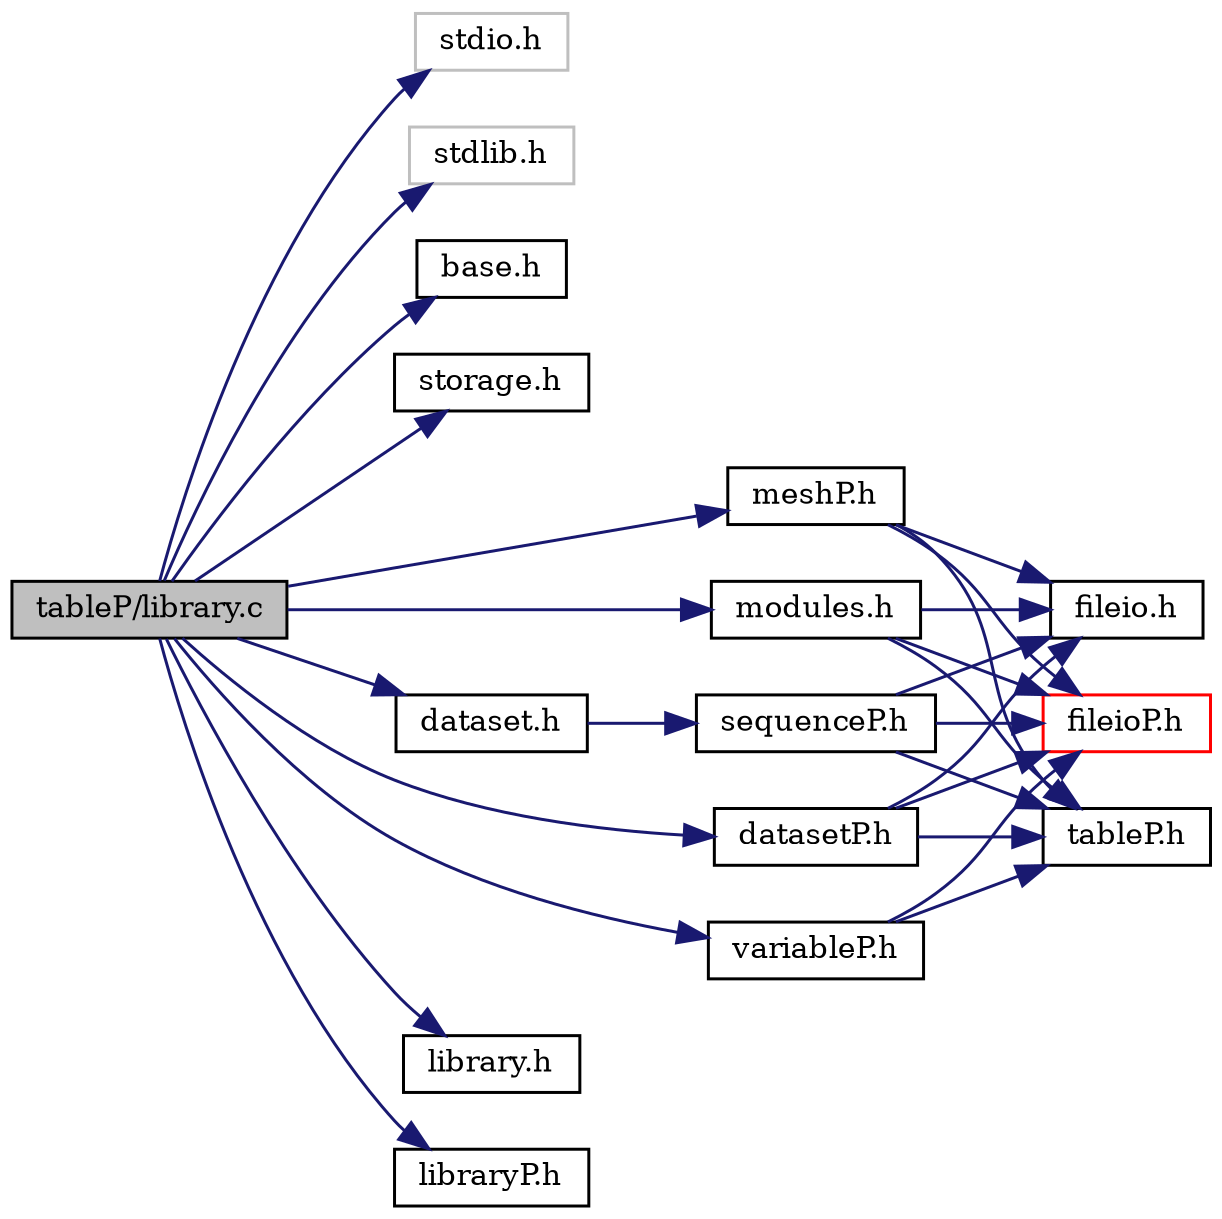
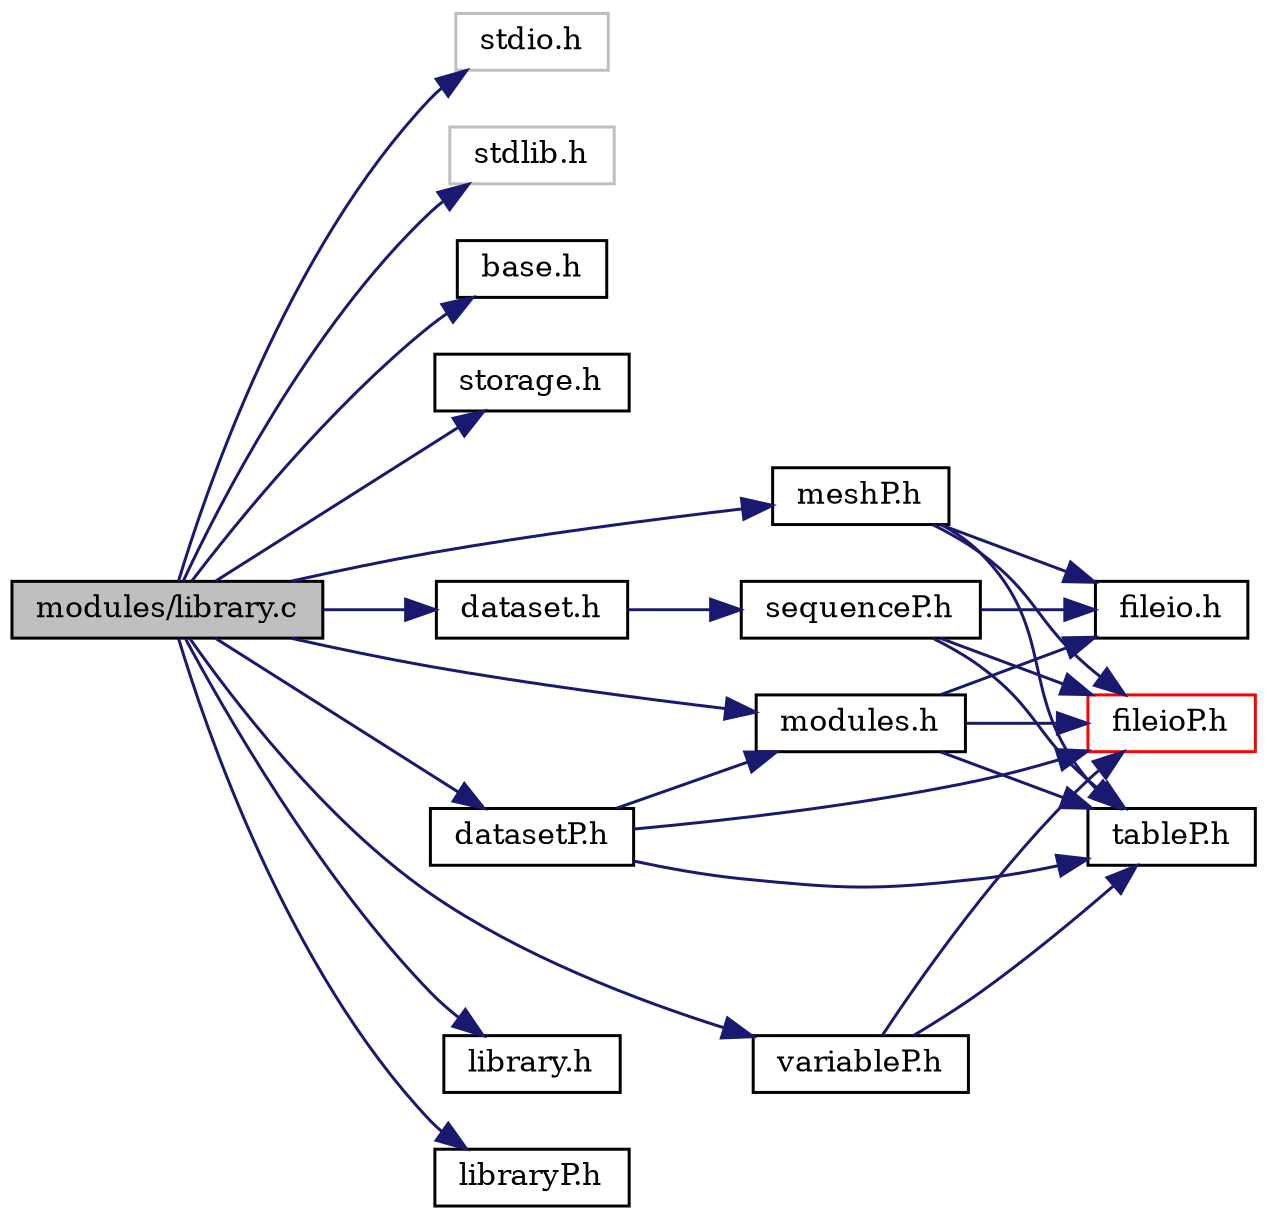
(149, 610) -> (167, 610)
(975, 745) -> (682, 785)
